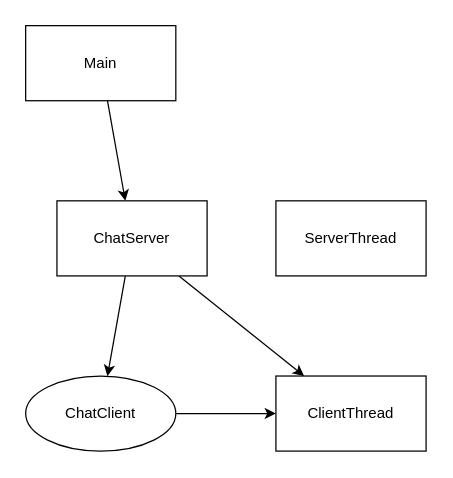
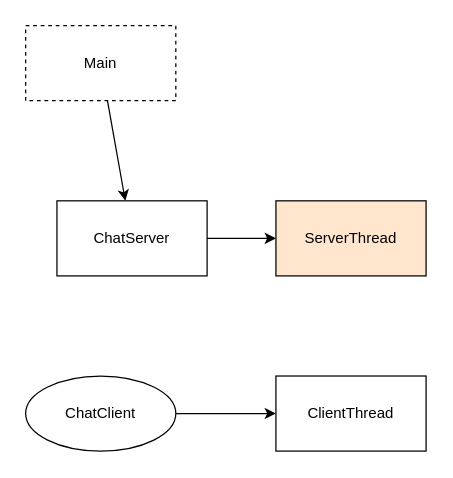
(101, 63) -> (101, 63)
(351, 238) -> (351, 238)
(117, 321) -> none
(238, 323) -> (237, 238)
